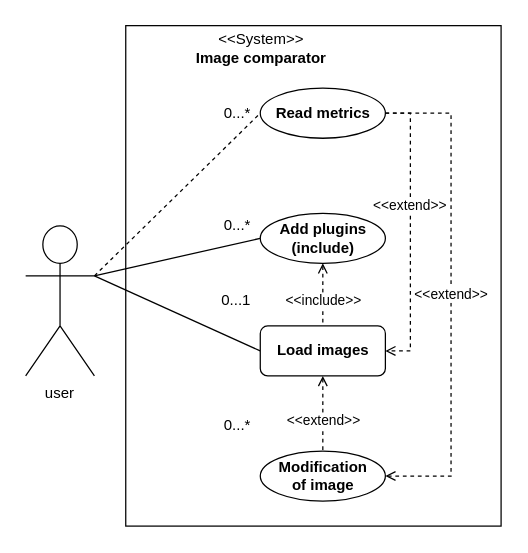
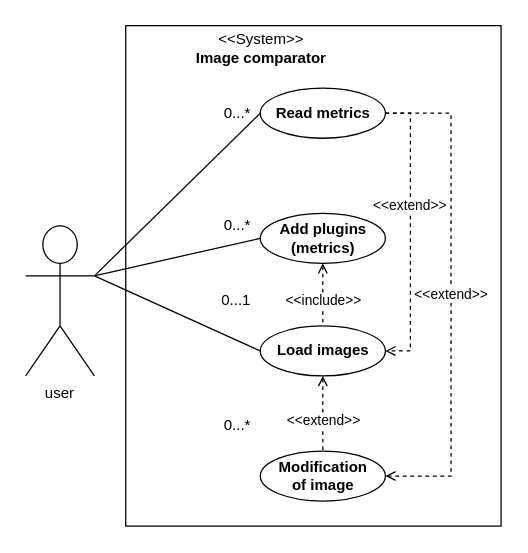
(178, 194) -> (178, 194)
(323, 238) -> (323, 238)
(323, 351) -> (323, 351)
